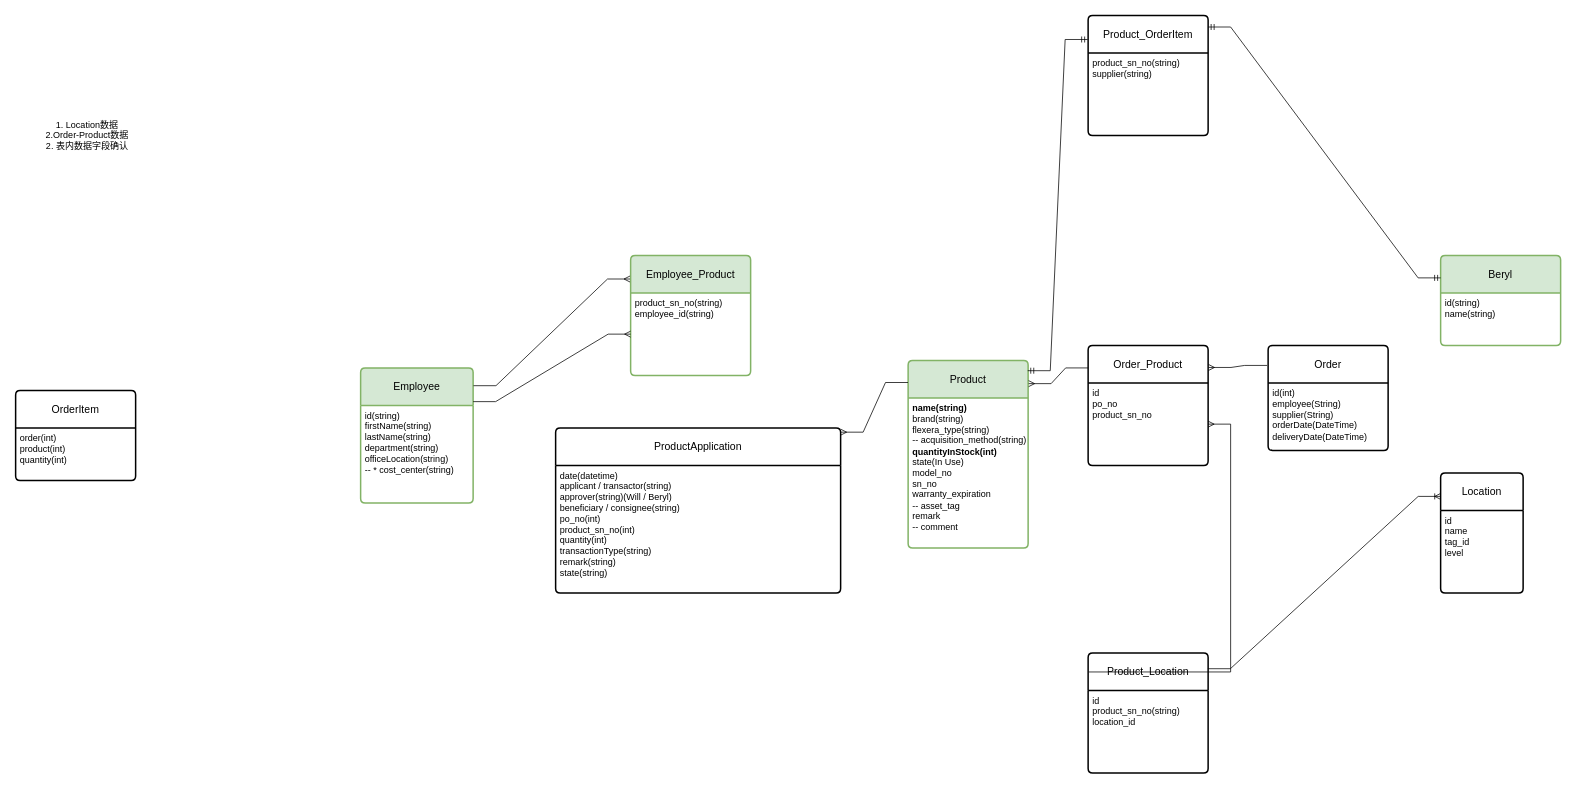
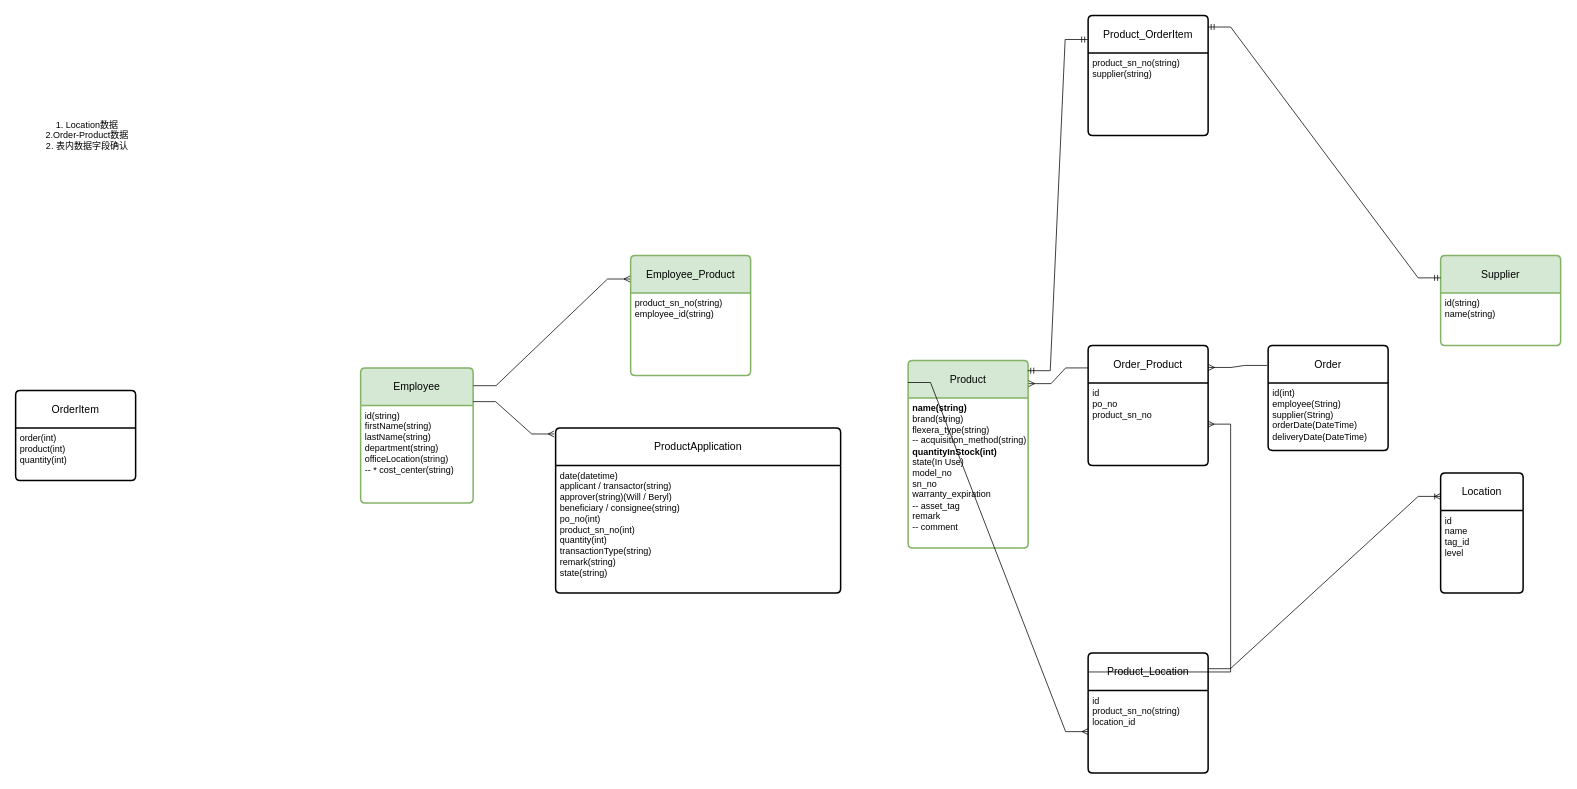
(1500, 274) -> (1500, 274)
(560, 363) -> (521, 425)
(874, 407) -> (997, 555)
